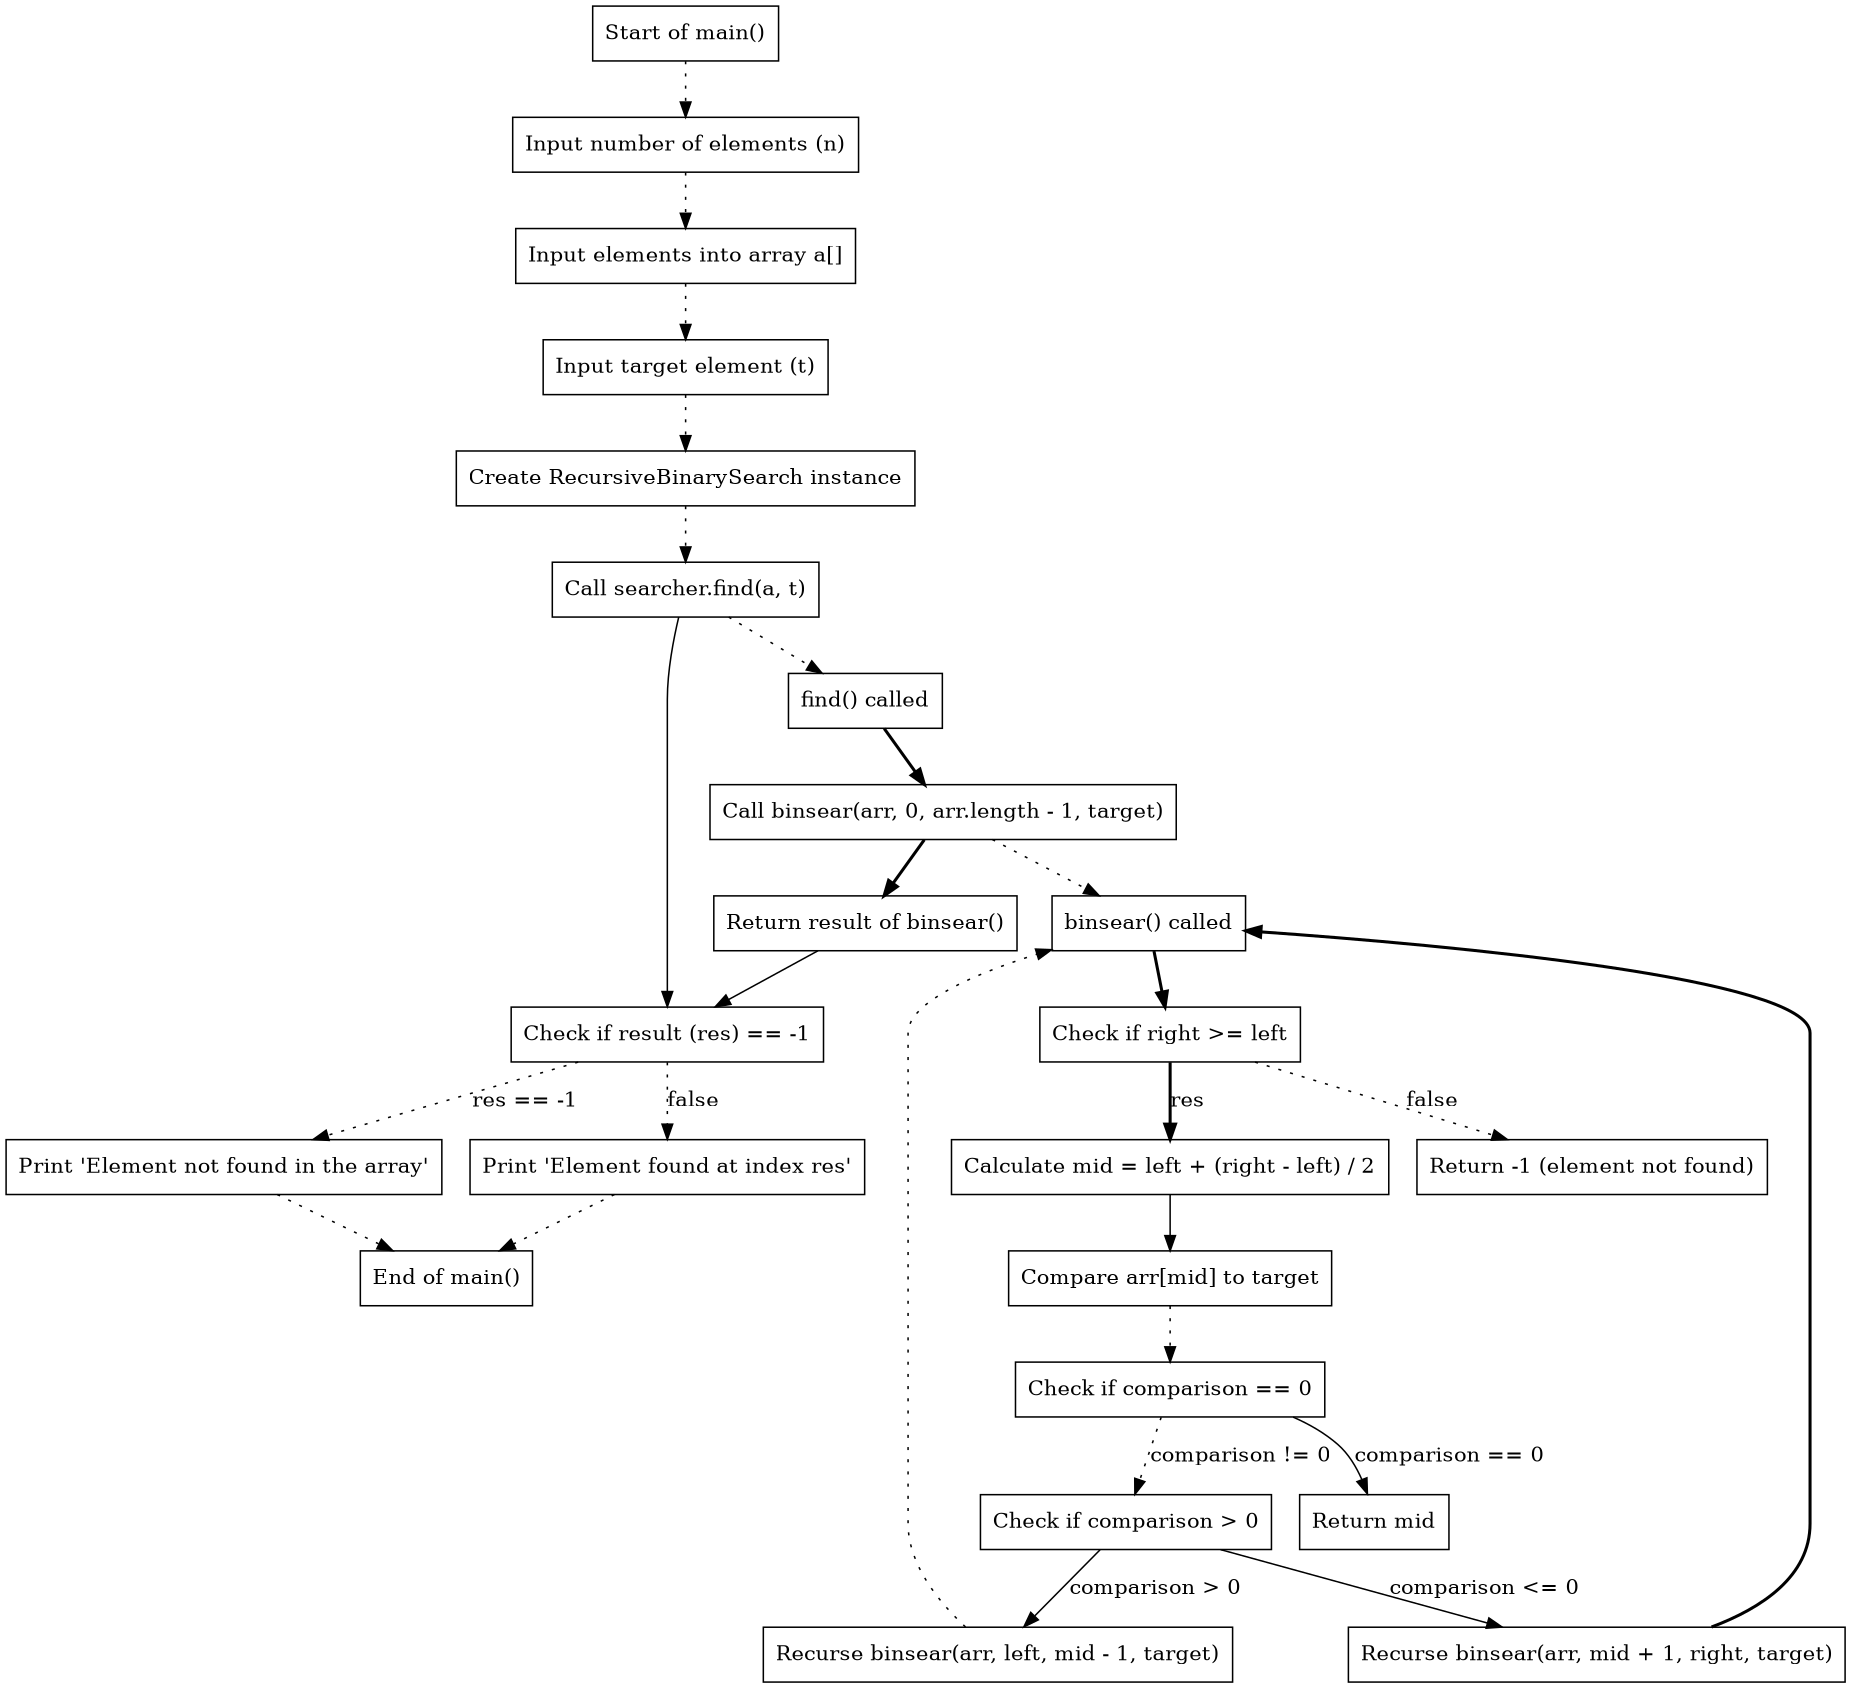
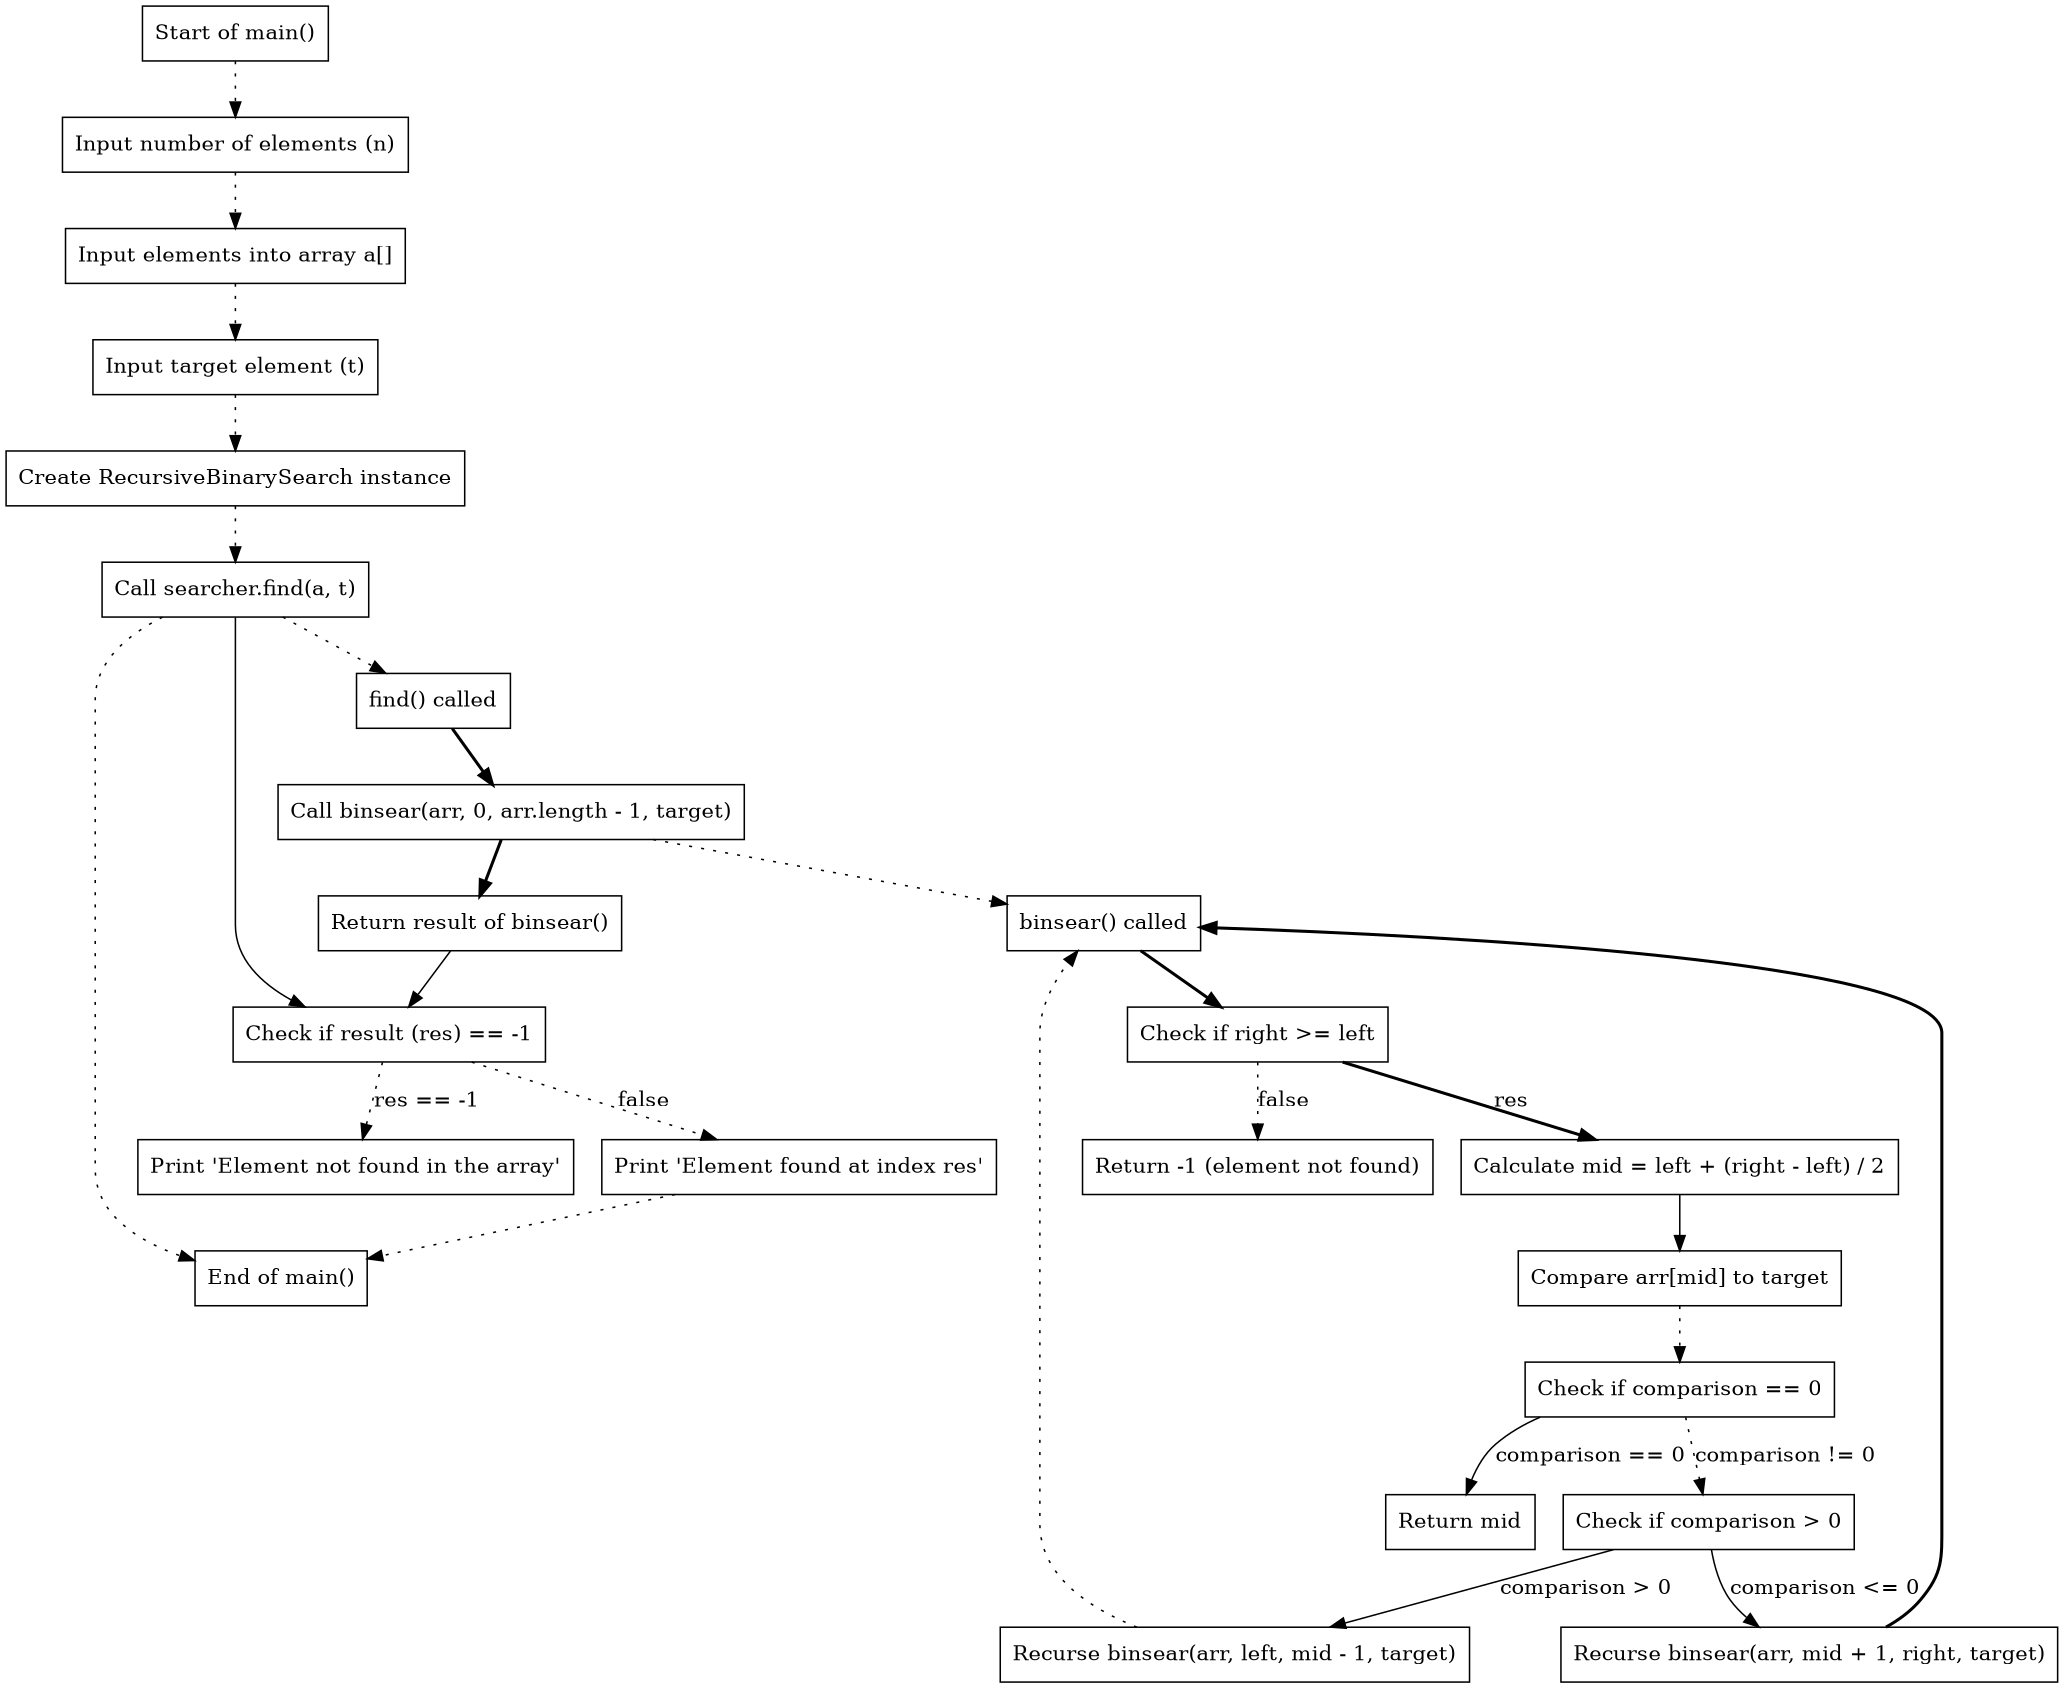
(328, 1219) -> (95, 943)
